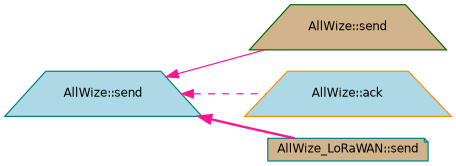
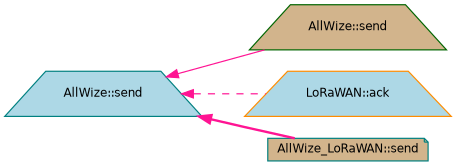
(348, 94) -> (348, 94)
